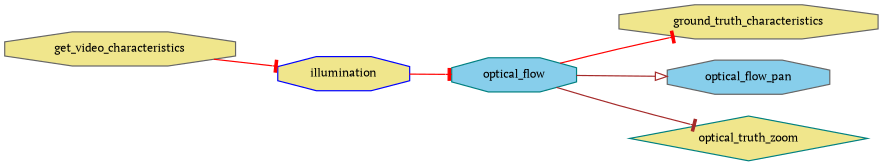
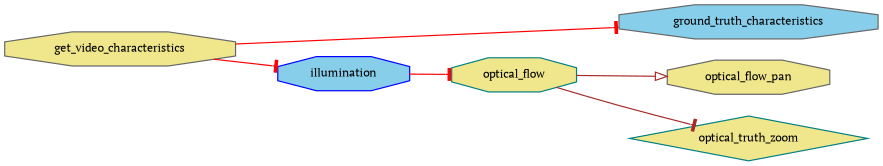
(749, 22) -> (749, 22)
(614, 50) -> (424, 36)
(344, 74) -> (344, 74)
(514, 75) -> (514, 75)
(749, 77) -> (749, 77)
